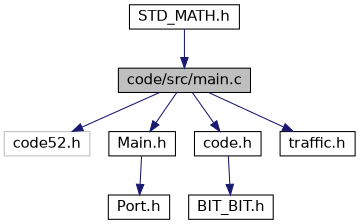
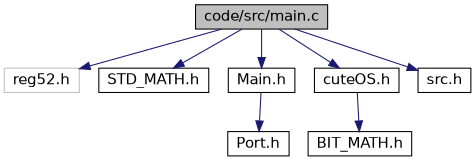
(184, 43) -> (212, 46)
(47, 144) -> (42, 80)
(228, 144) -> (357, 80)
(318, 144) -> (444, 80)
(231, 207) -> (360, 144)
